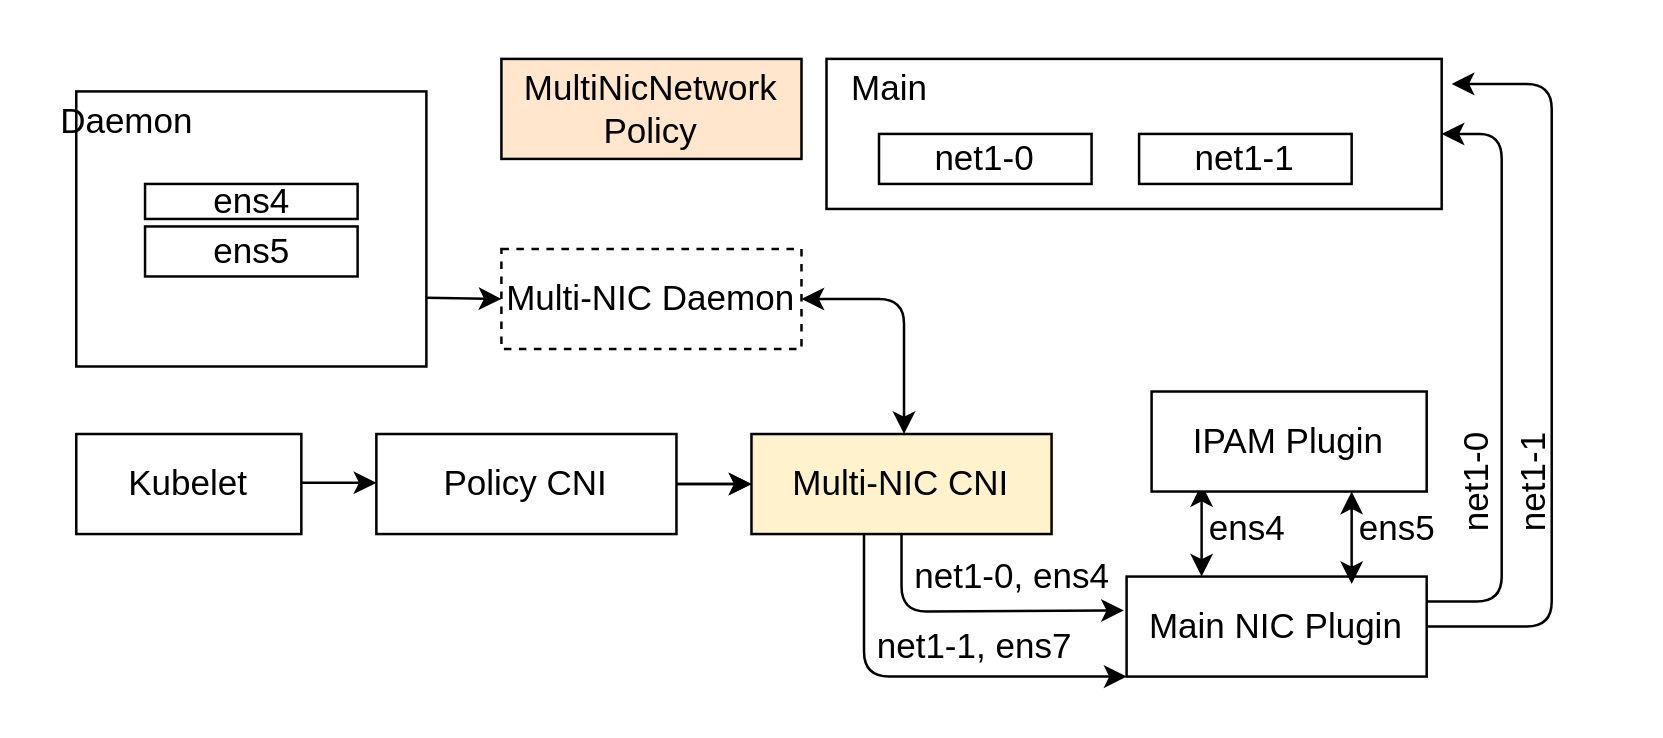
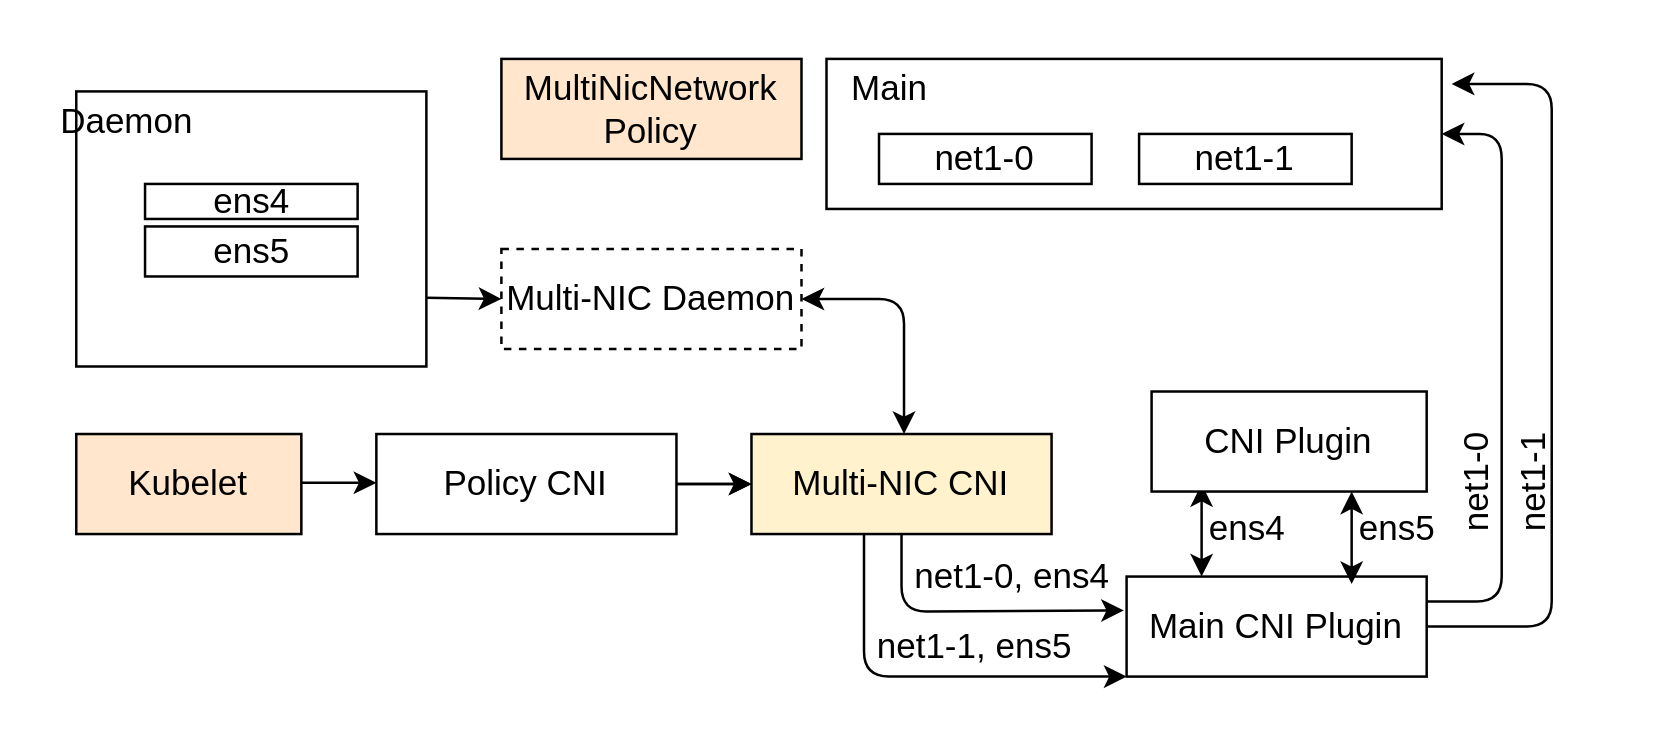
(1289, 441) -> (1289, 441)
(189, 484) -> (189, 484)
(1276, 626) -> (1276, 626)
(975, 646) -> (975, 646)
